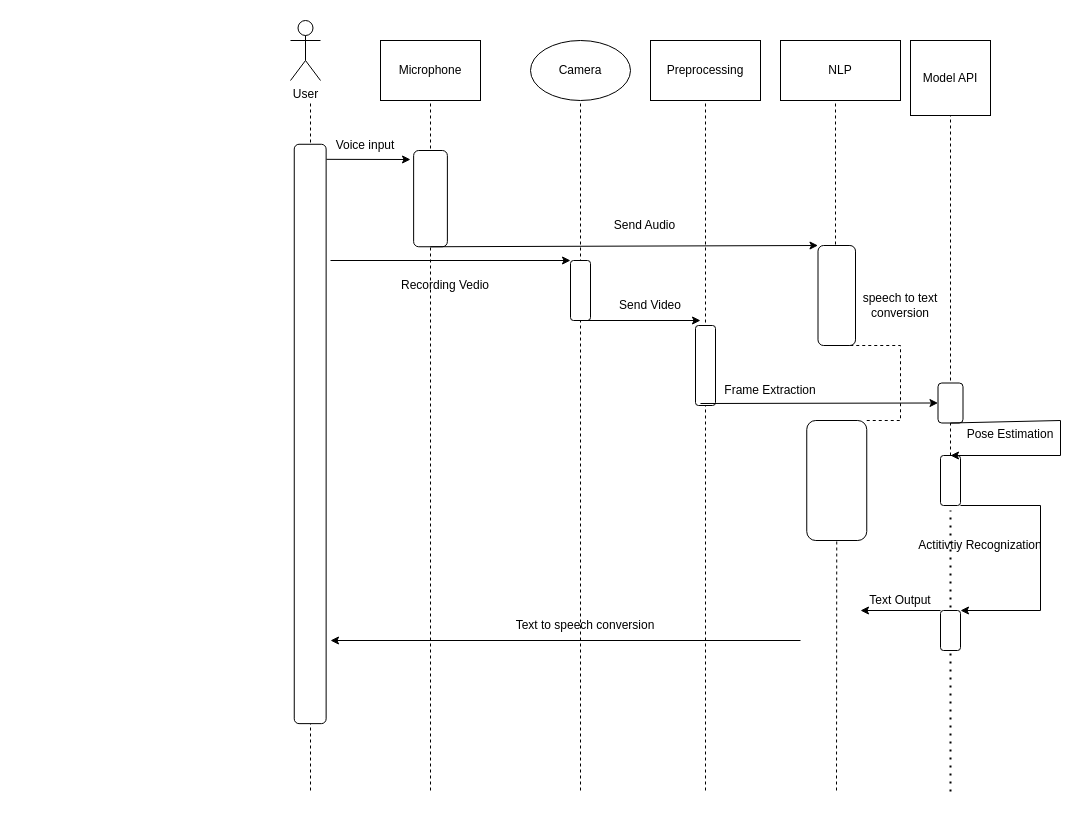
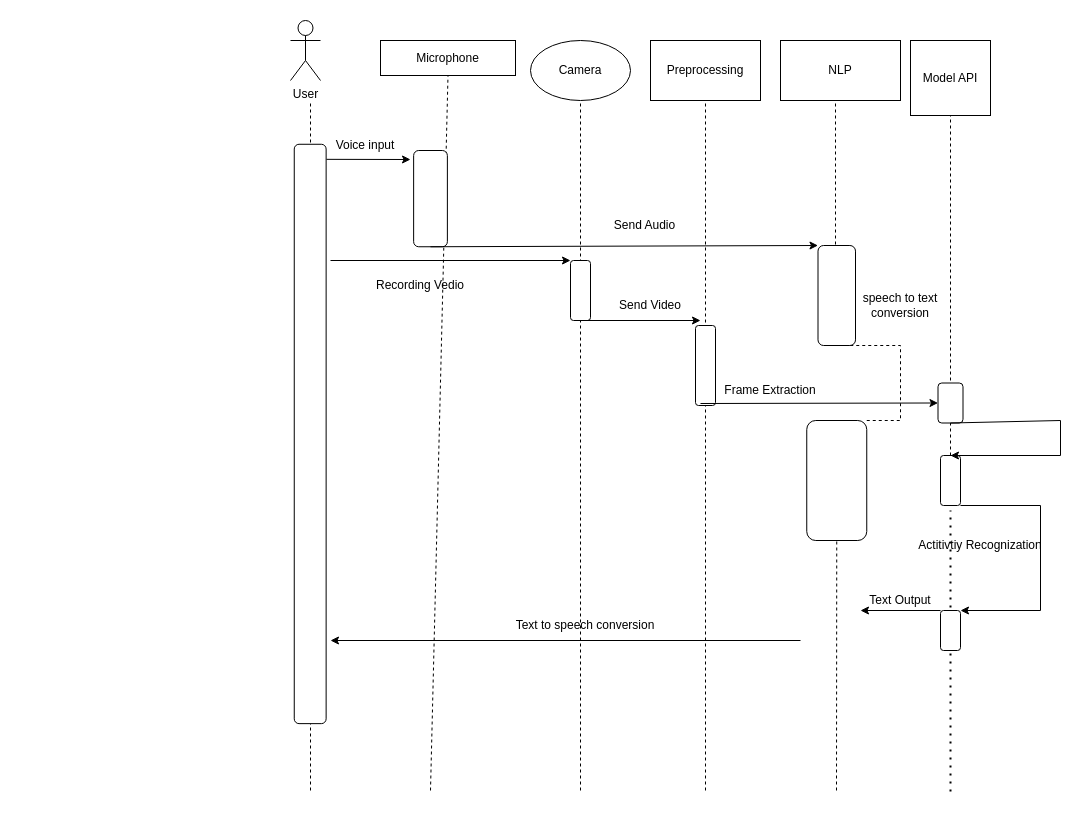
(431, 71) -> (448, 58)
(446, 286) -> (421, 286)
(1011, 435) -> none
